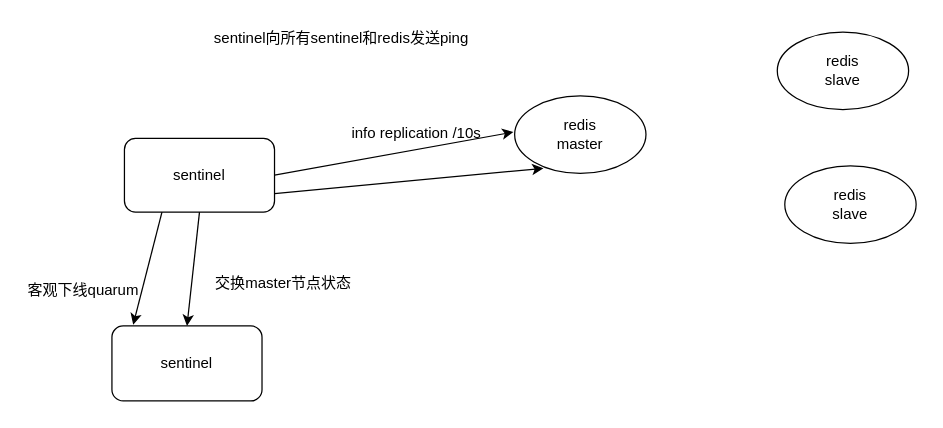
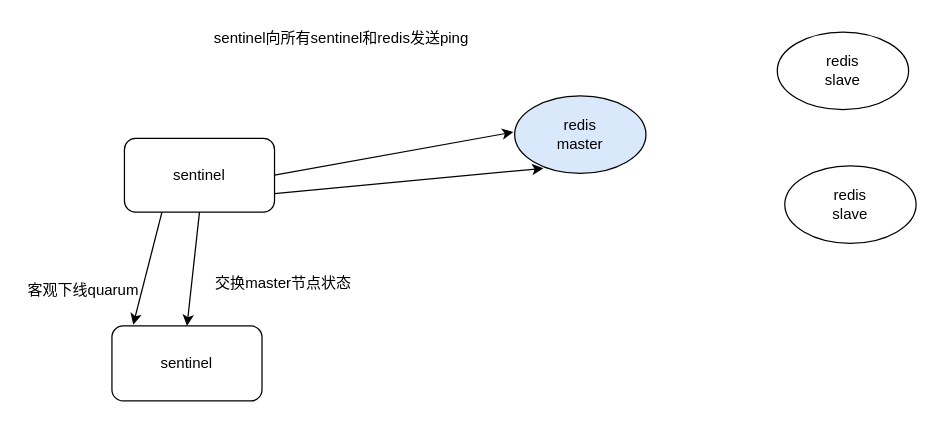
(420, 129) -> none
(580, 134) -> (580, 134)
